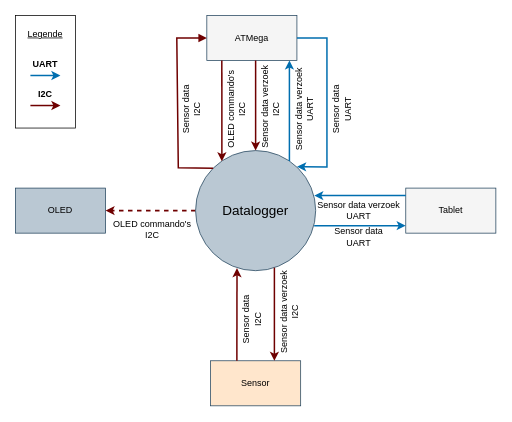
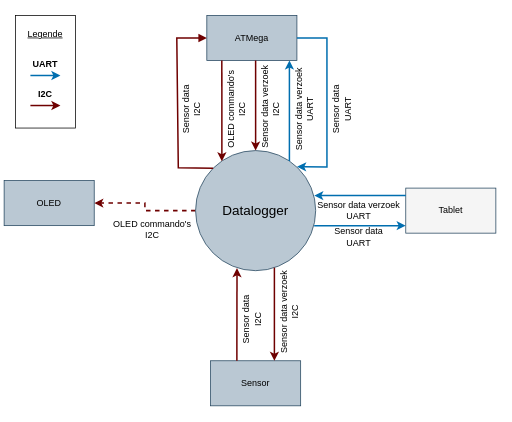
(252, 38) -> (252, 38)
(60, 210) -> (49, 203)
(255, 383) -> (255, 383)
